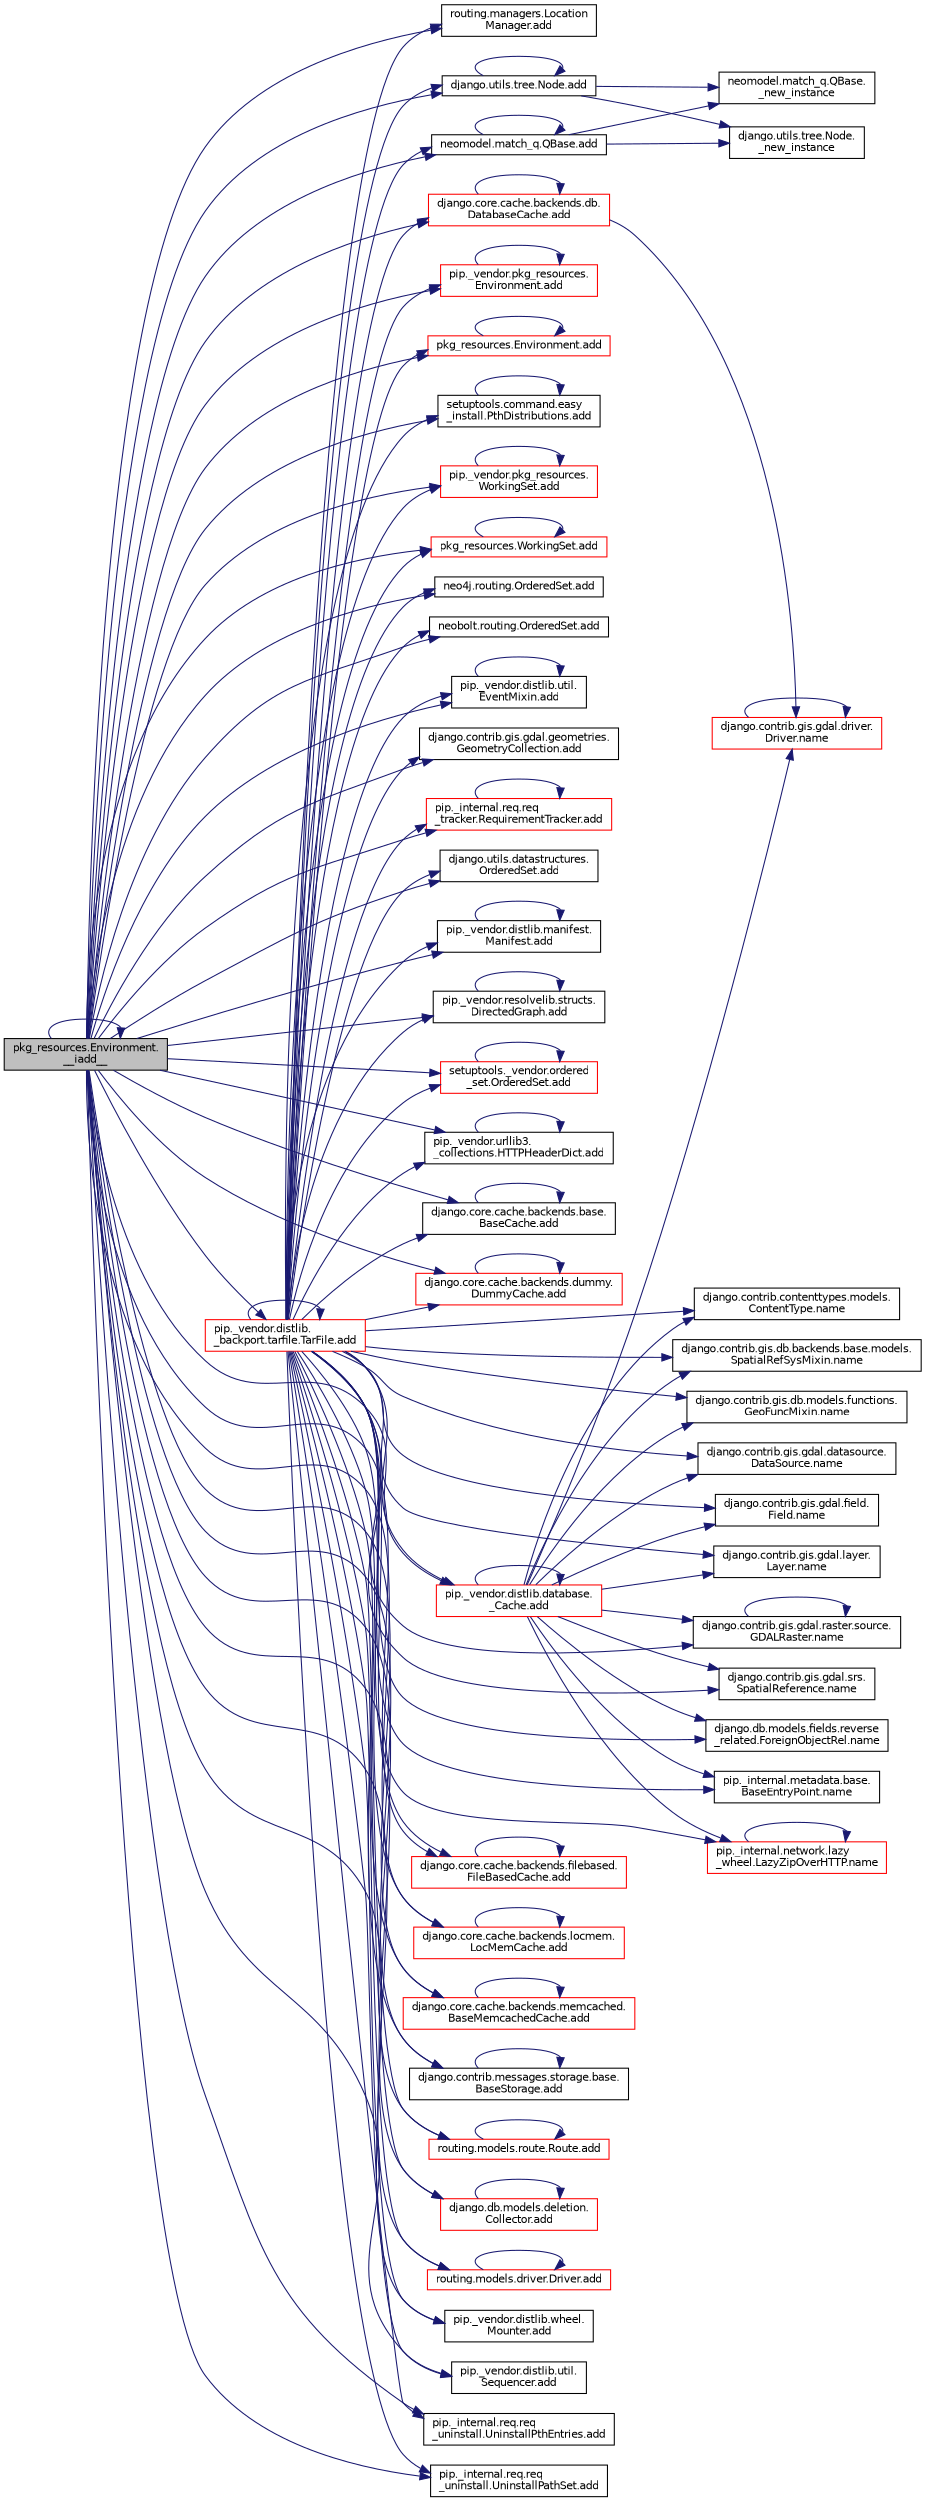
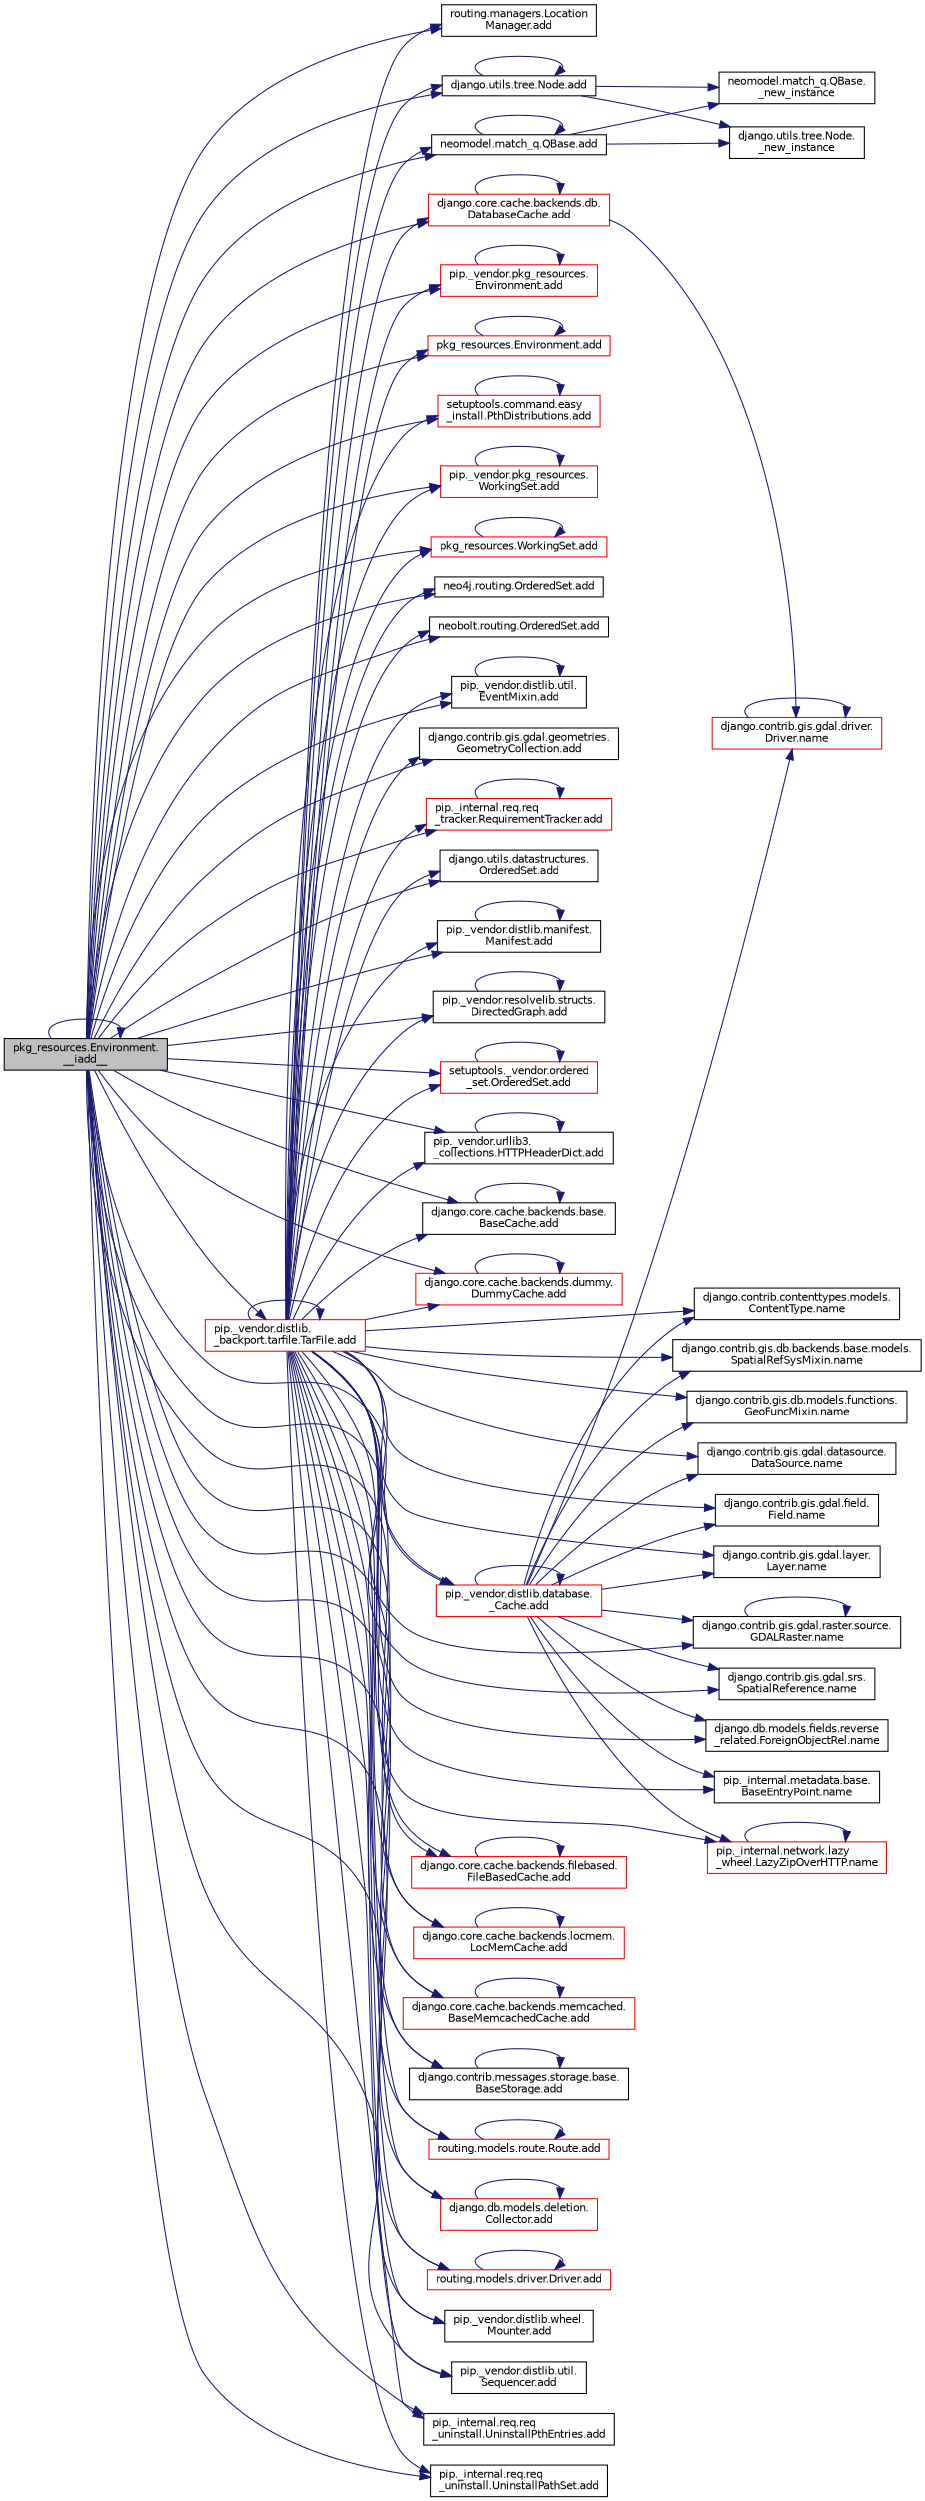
(519, 411) -> (519, 411)
